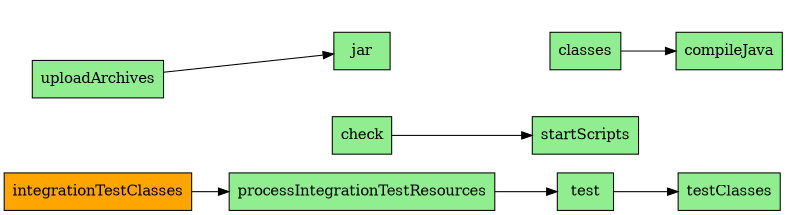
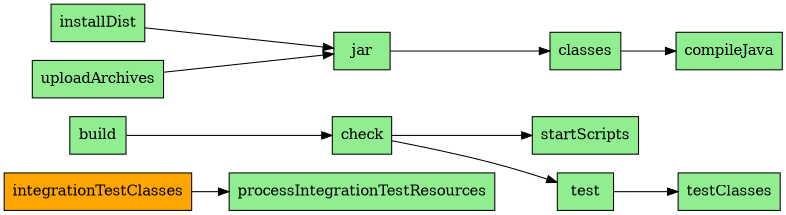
none -> (98, 23)
none -> (465, 51)
none -> (98, 135)
(521, 192) -> (470, 157)
